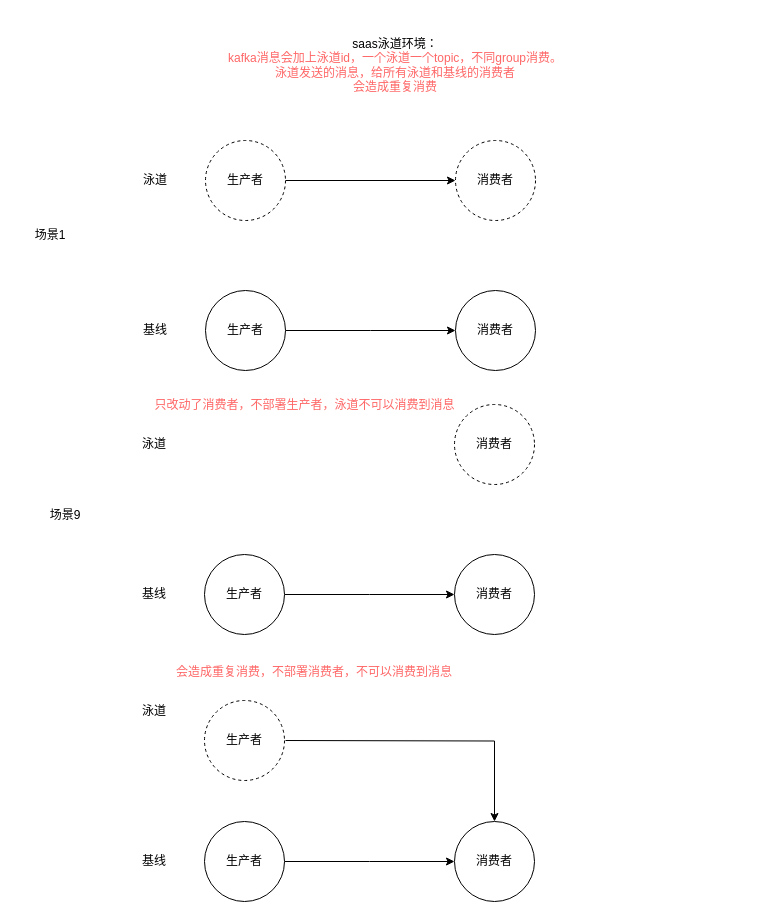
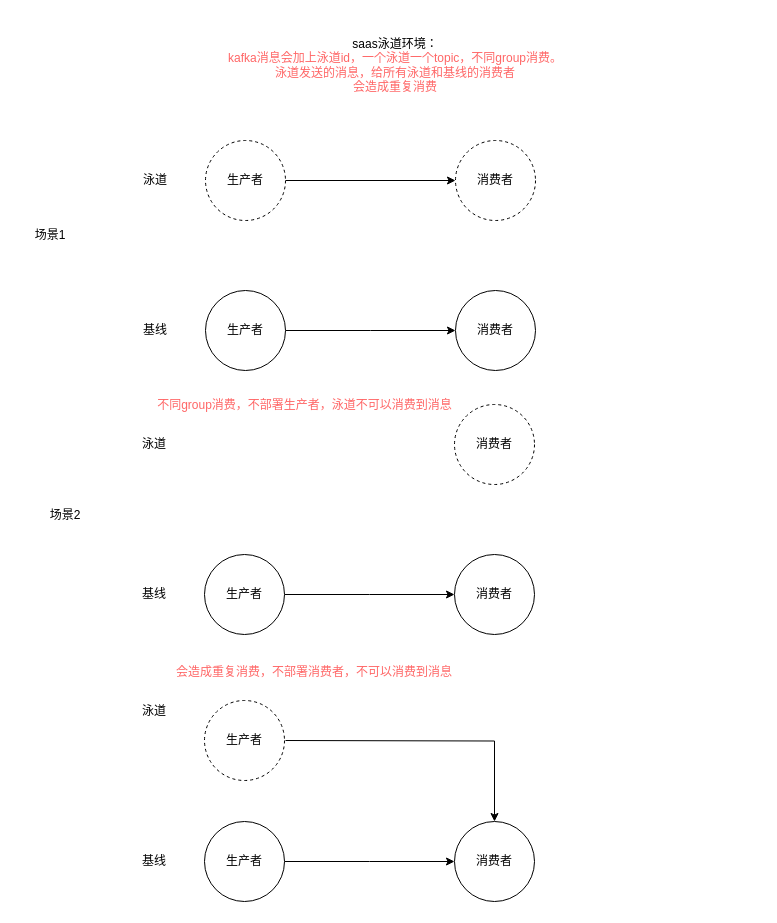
(305, 406) -> (305, 406)
(66, 516) -> (66, 516)
